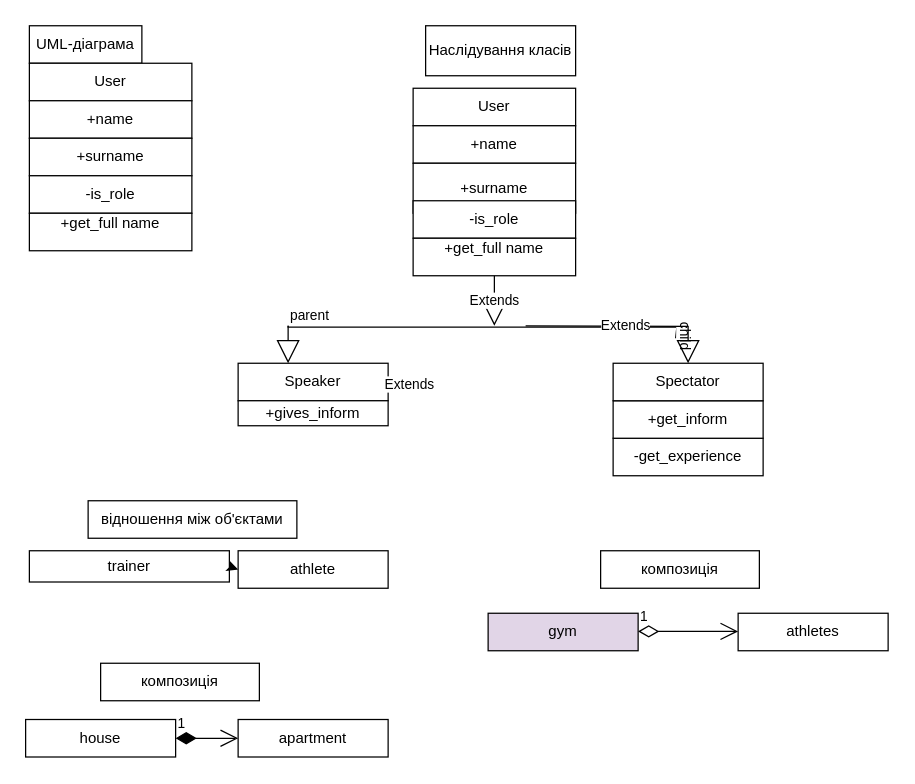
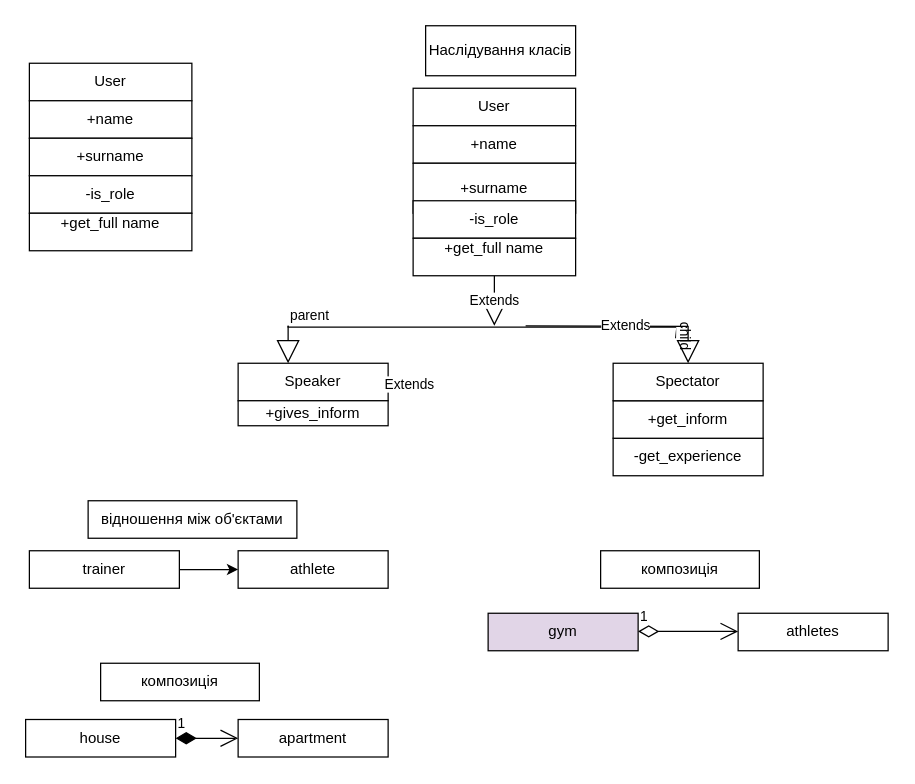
(86, 44) -> none
(129, 566) -> (104, 569)
